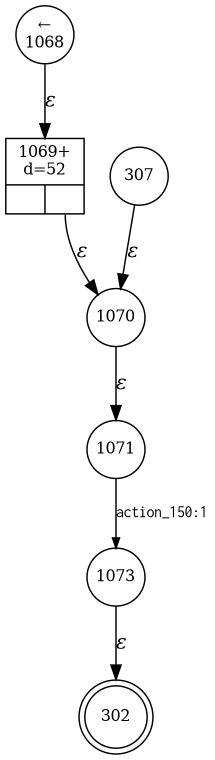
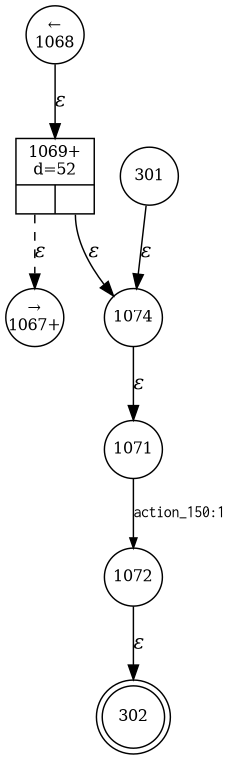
(139, 176) -> (149, 176)
none -> (35, 318)
(116, 318) -> (133, 318)
(116, 577) -> (133, 577)
